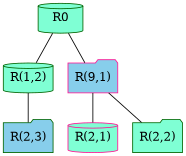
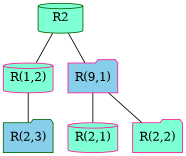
(61, 18) -> (61, 18)
(28, 78) -> (28, 78)
(158, 138) -> (158, 138)
